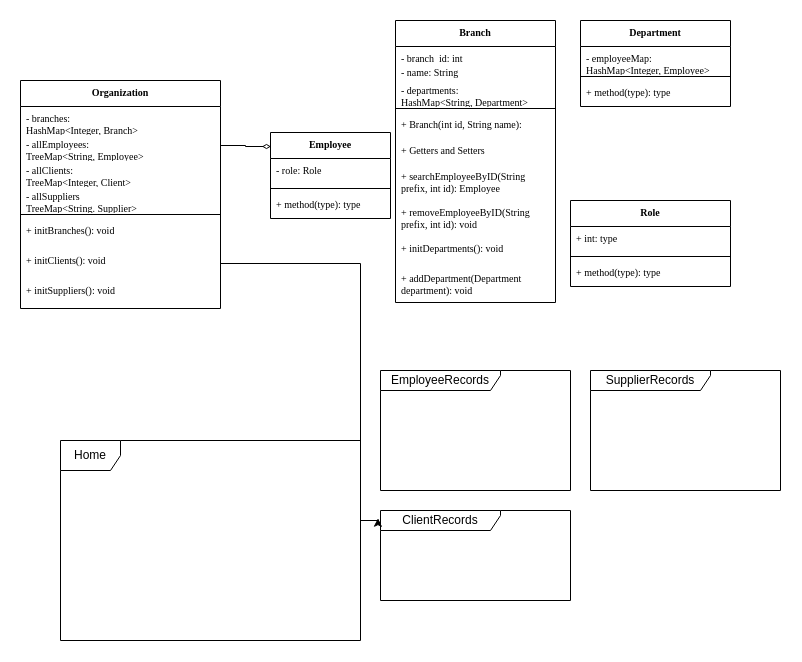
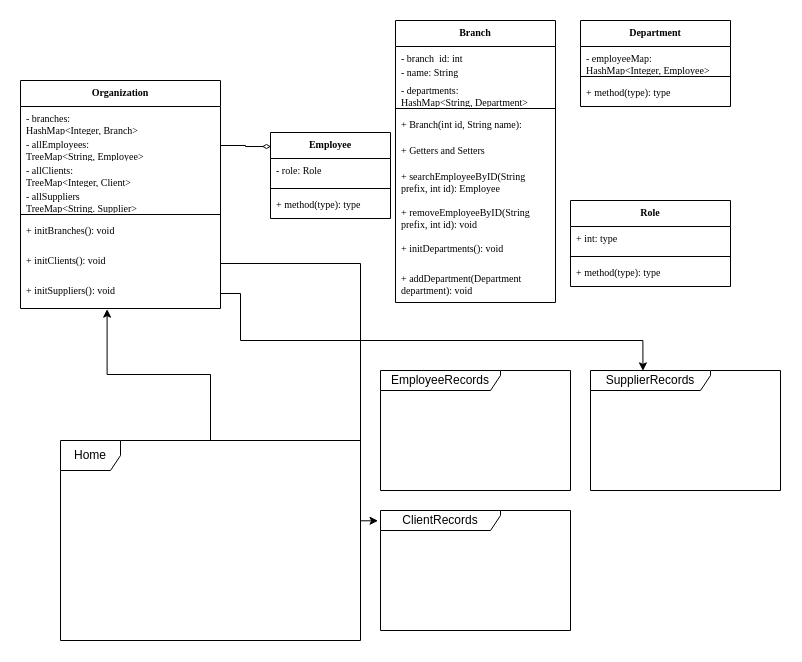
none -> (420, 341)
none -> (162, 375)
(476, 556) -> (476, 571)
